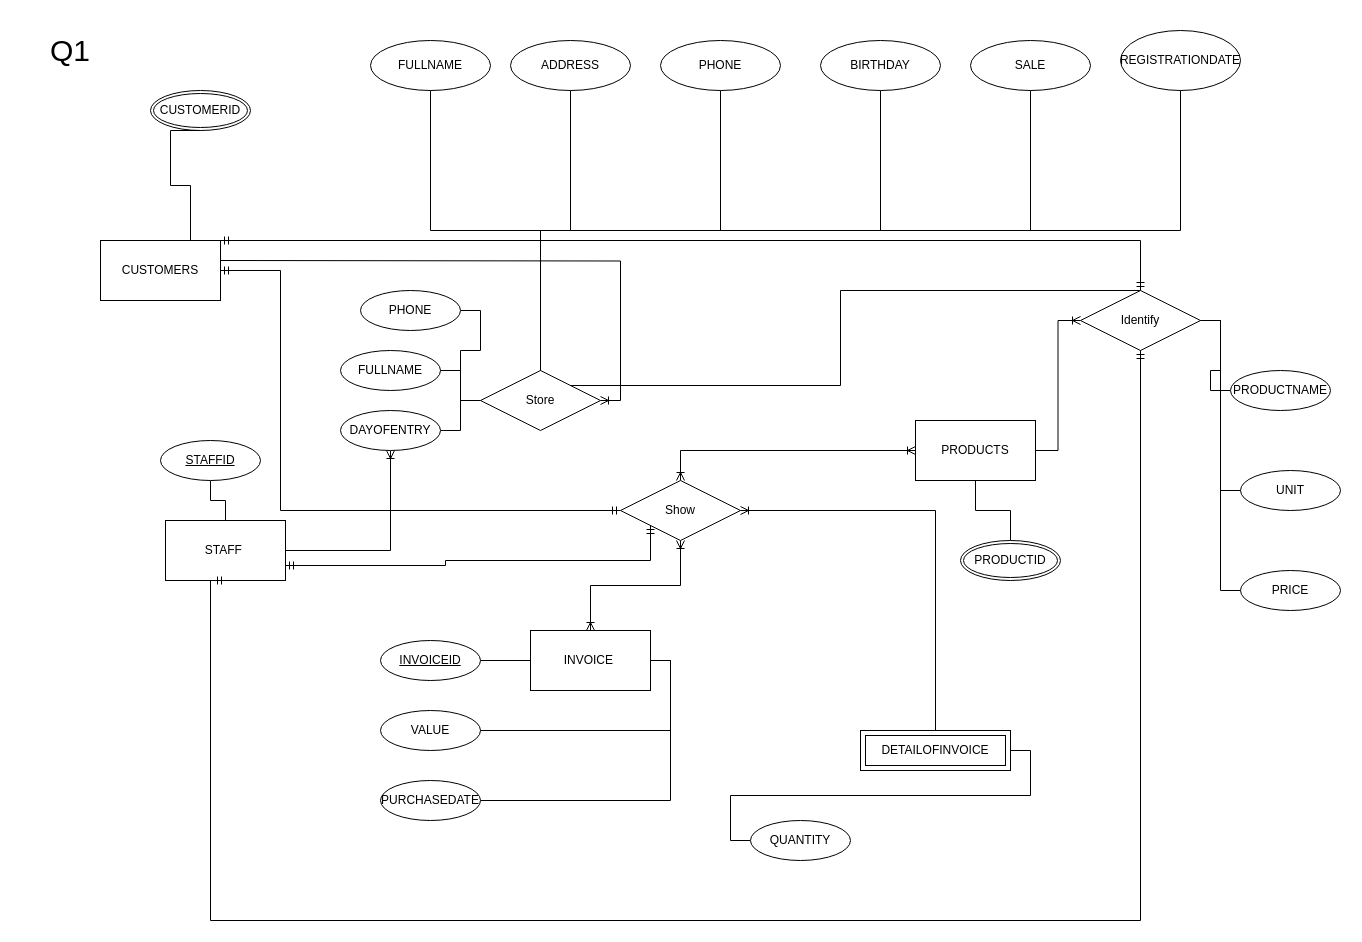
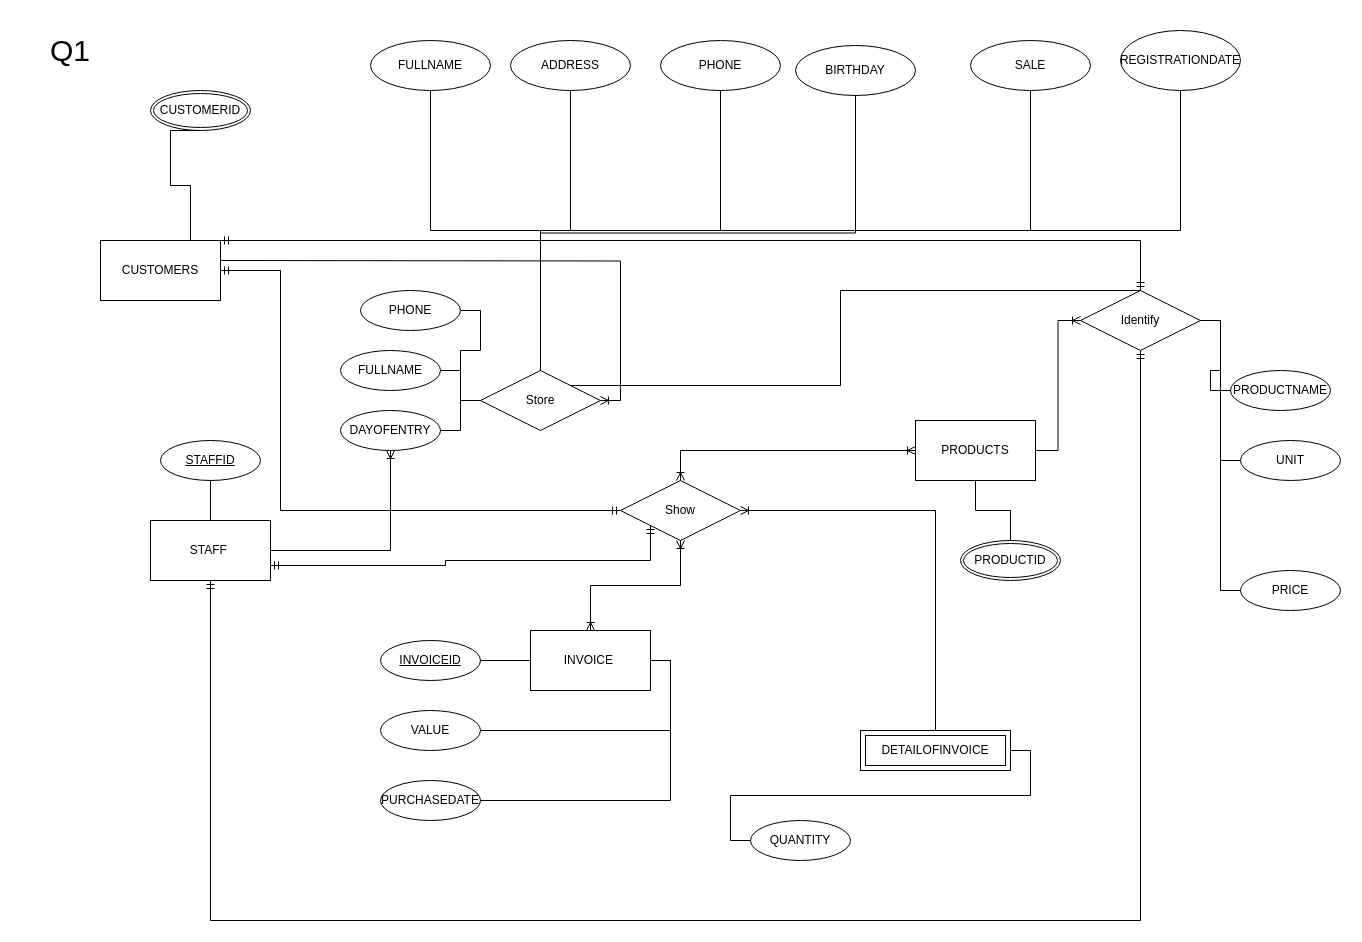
(881, 66) -> (856, 71)
(1291, 491) -> (1291, 461)
(226, 551) -> (211, 551)
